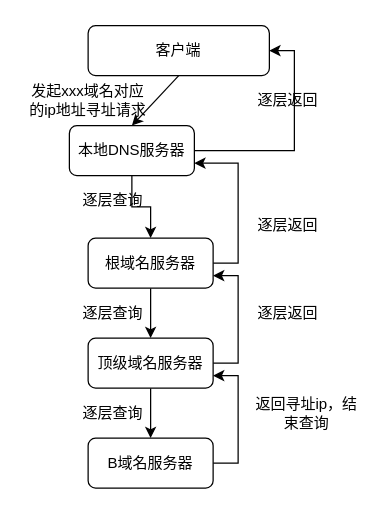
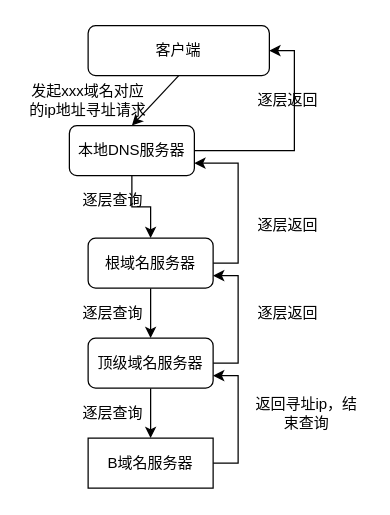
(151, 463) -> (151, 463)
